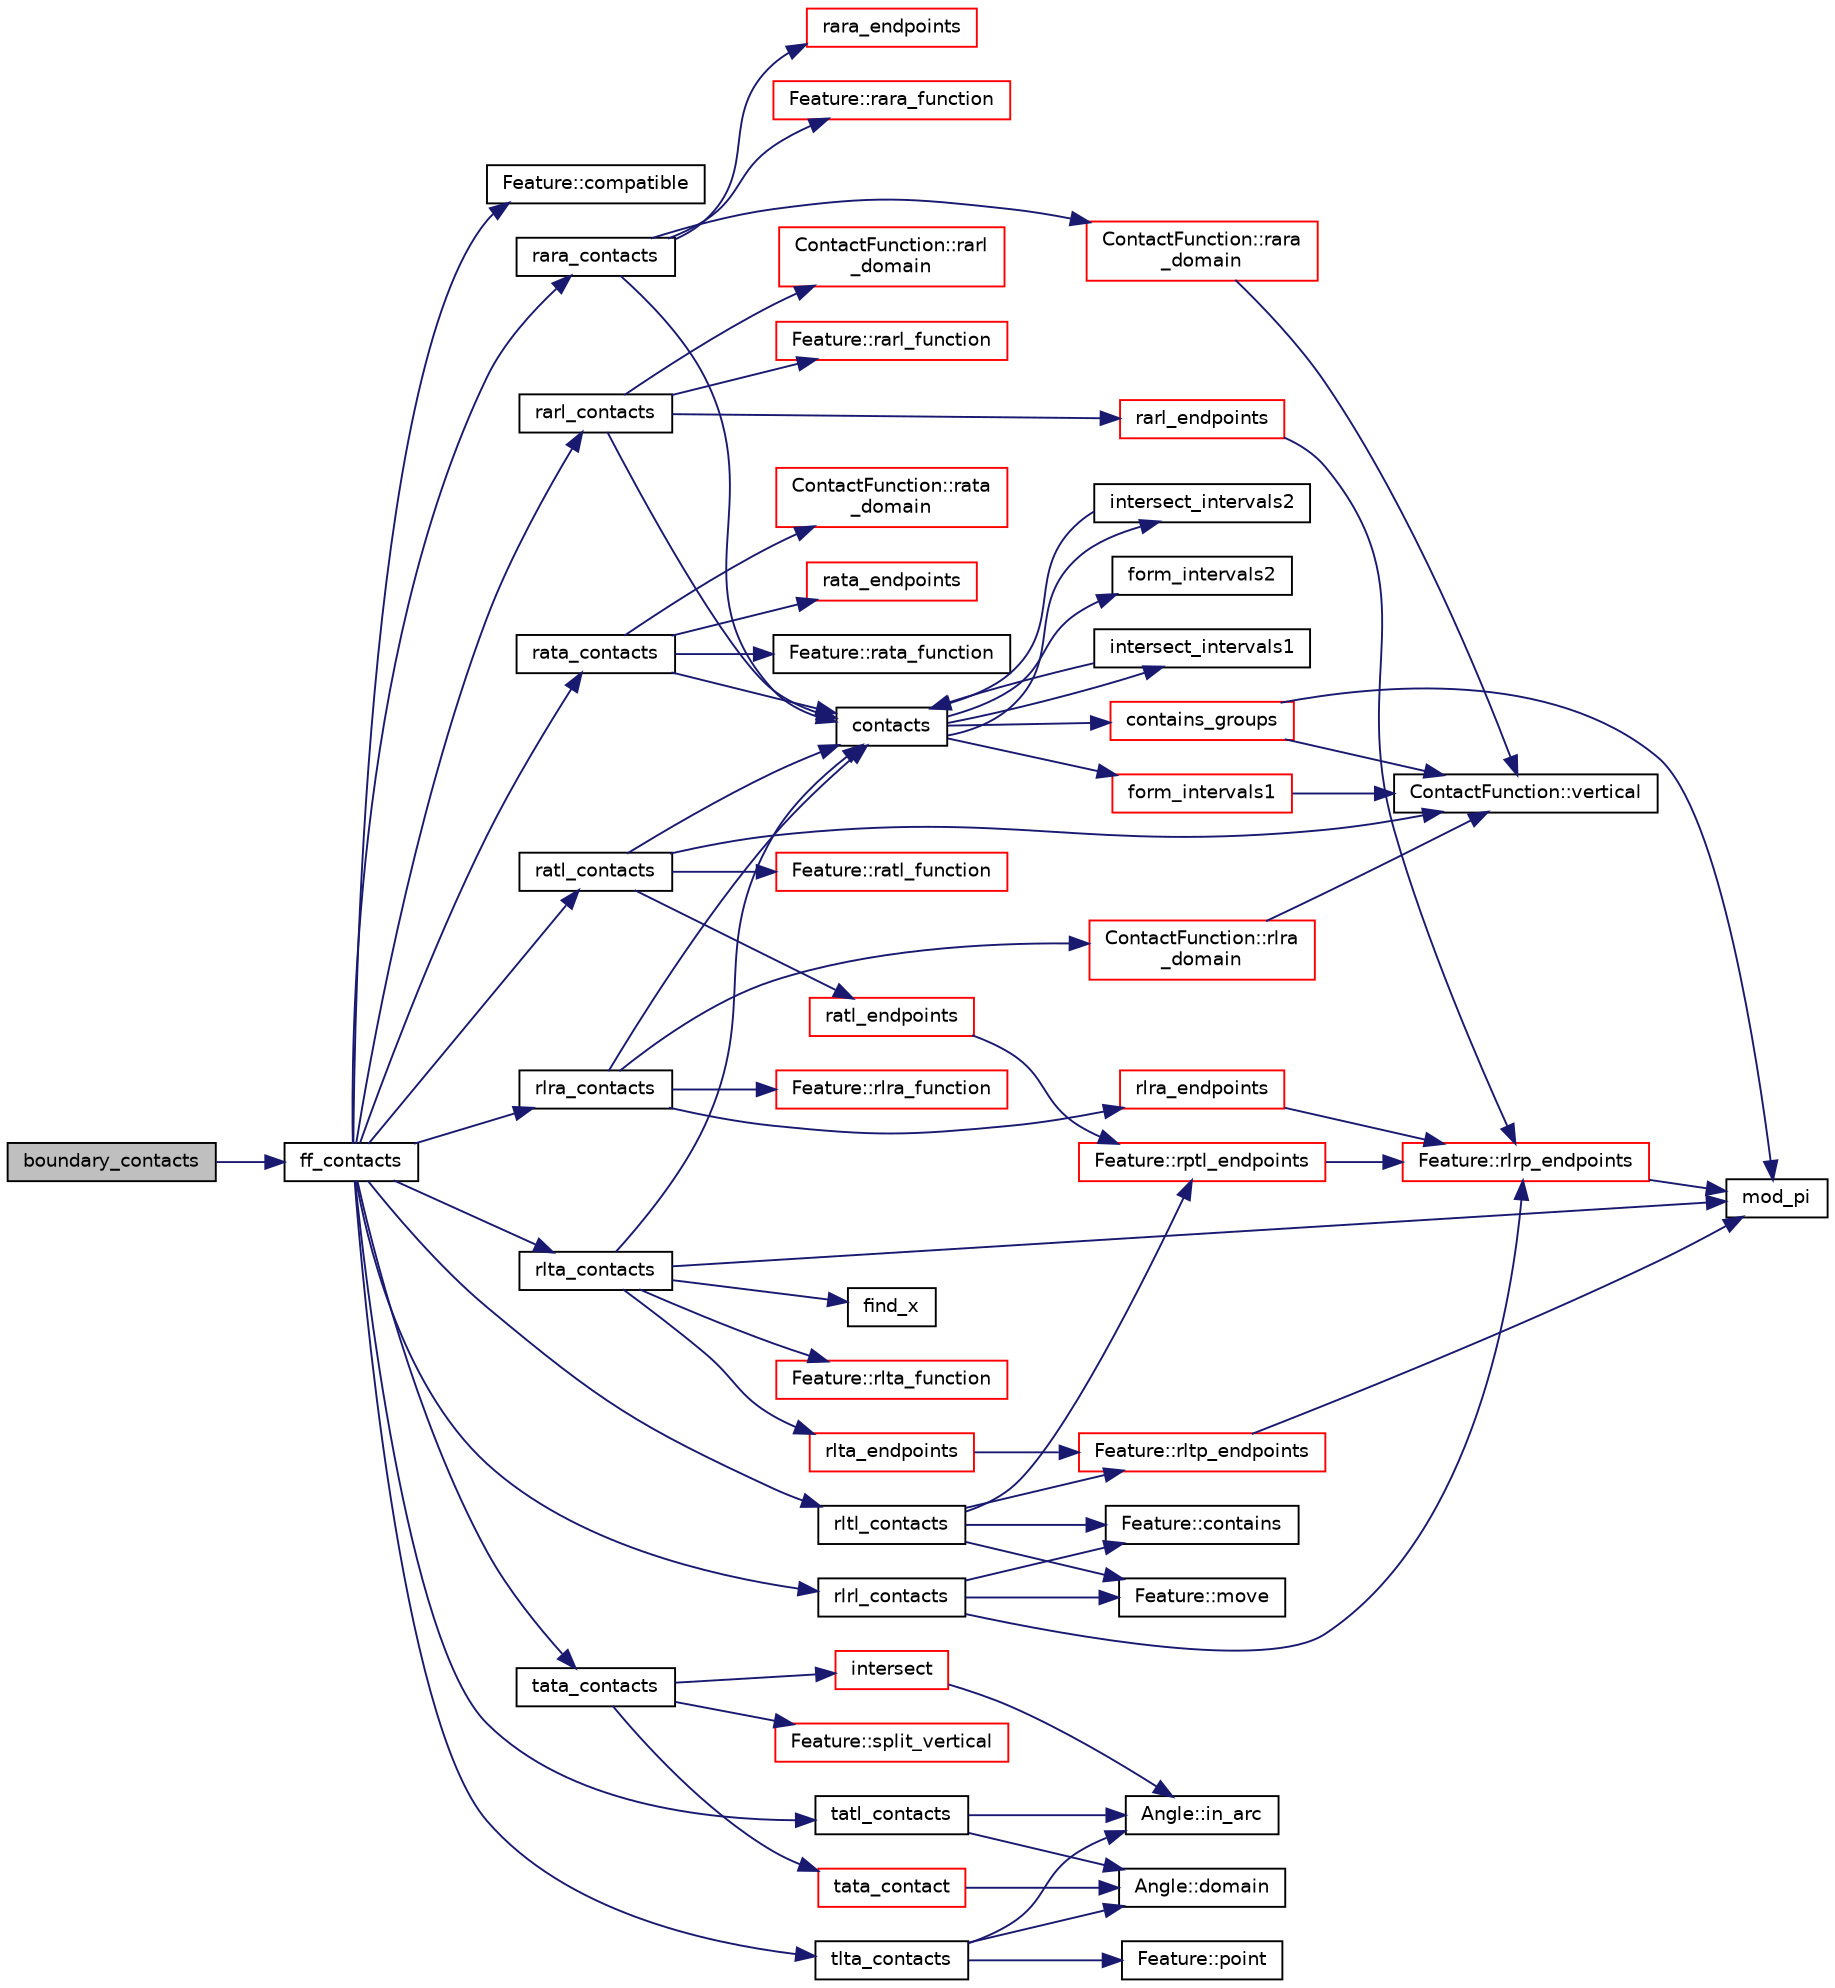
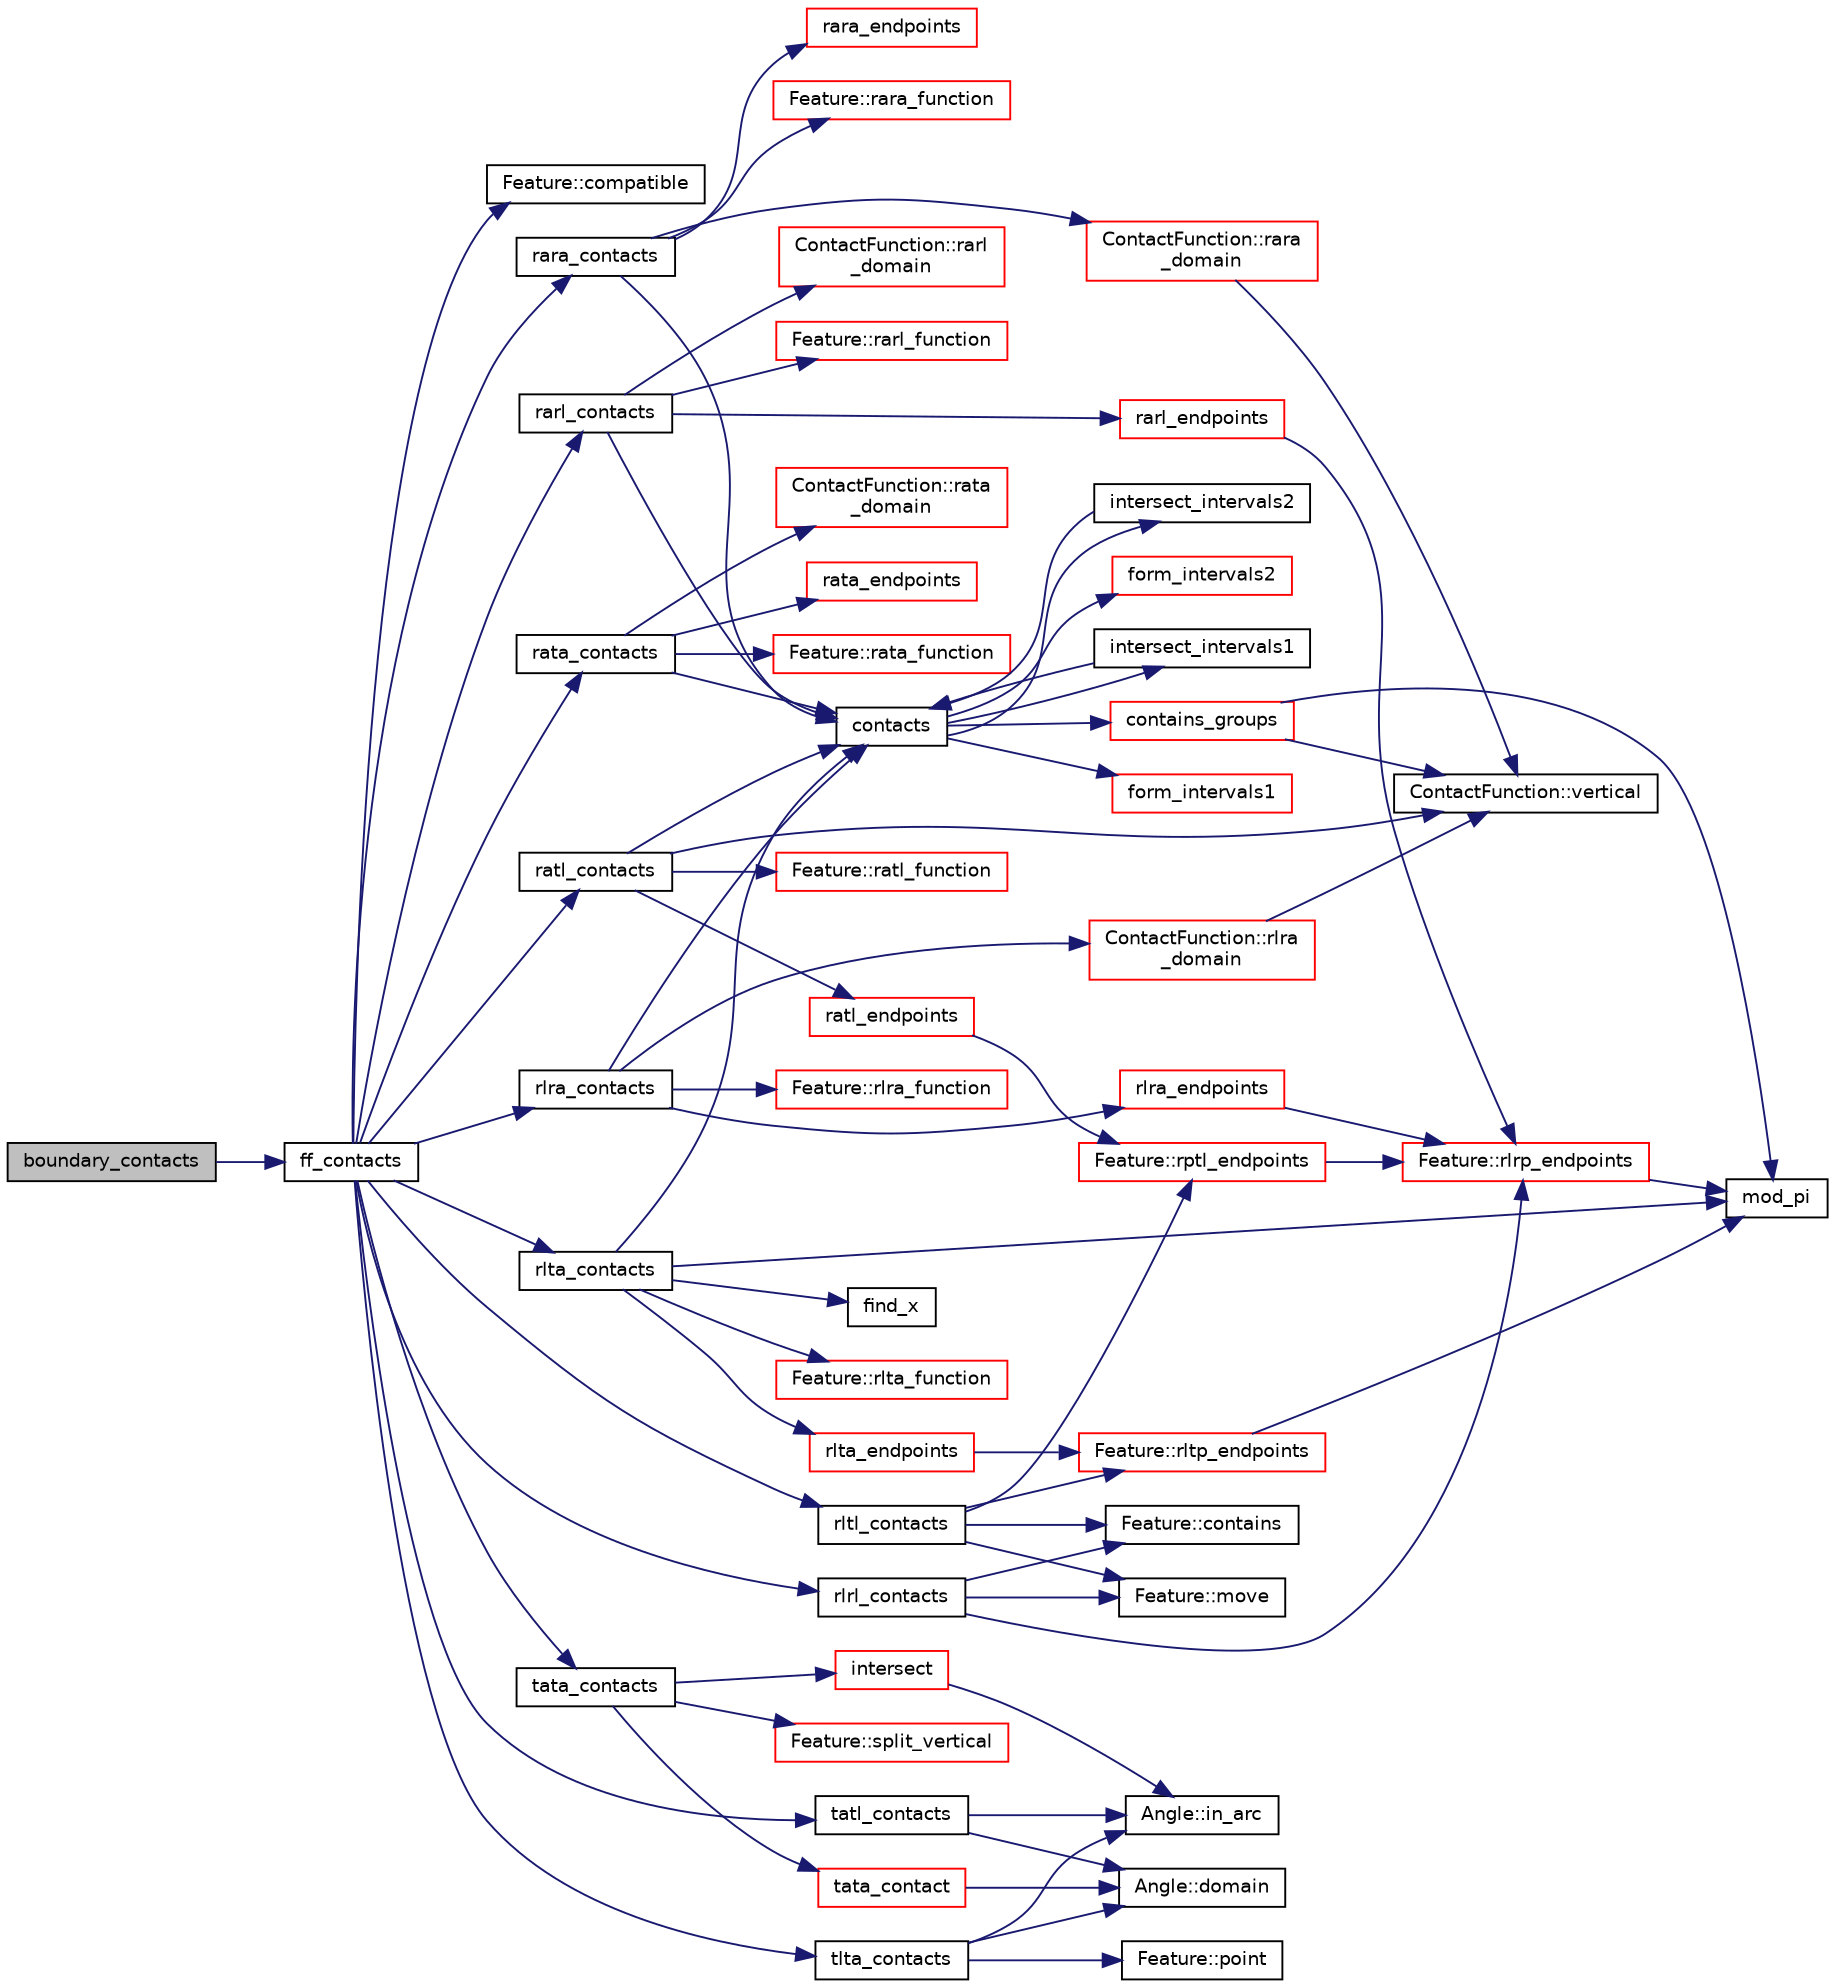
(1202, 576) -> (1202, 576)
(892, 654) -> (892, 654)
(1334, 793) -> none
